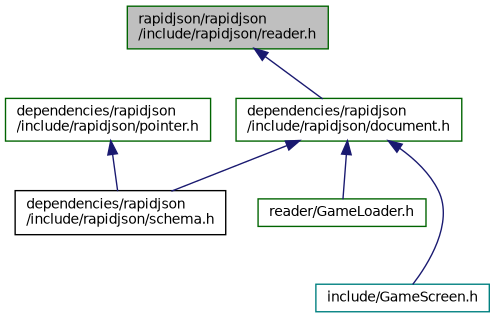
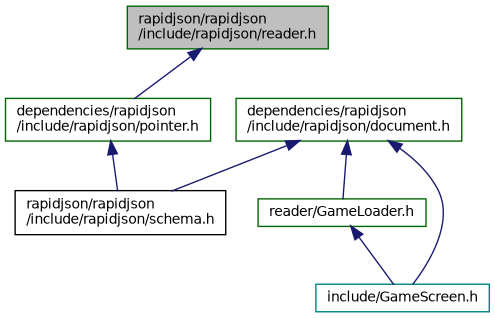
(294, 78) -> (162, 78)
(120, 213) -> (120, 213)
none -> (376, 261)
